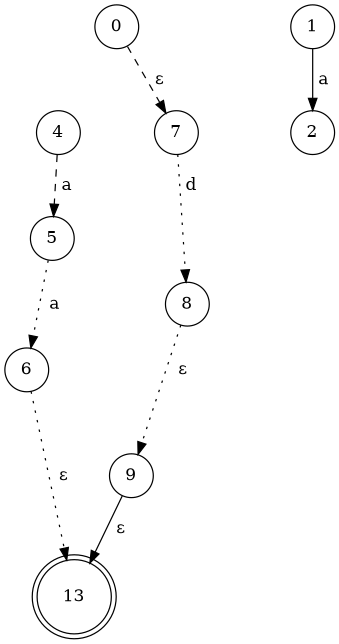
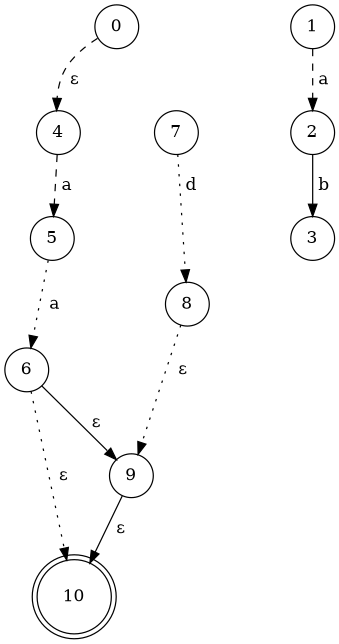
(143, 74) -> (69, 63)
(313, 74) -> (313, 74)
none -> (313, 238)
none -> (75, 418)
(74, 597) -> (74, 597)
